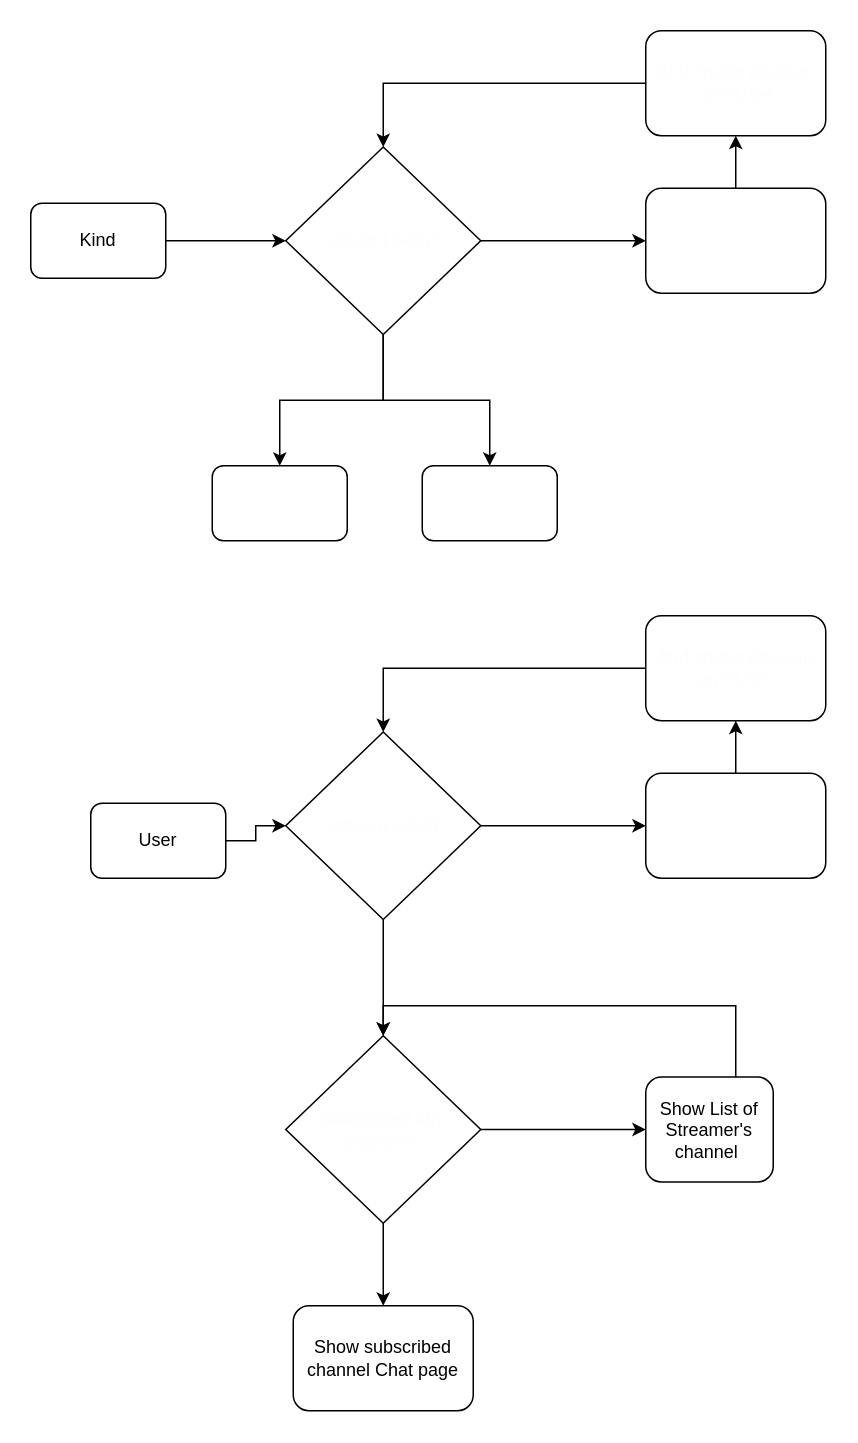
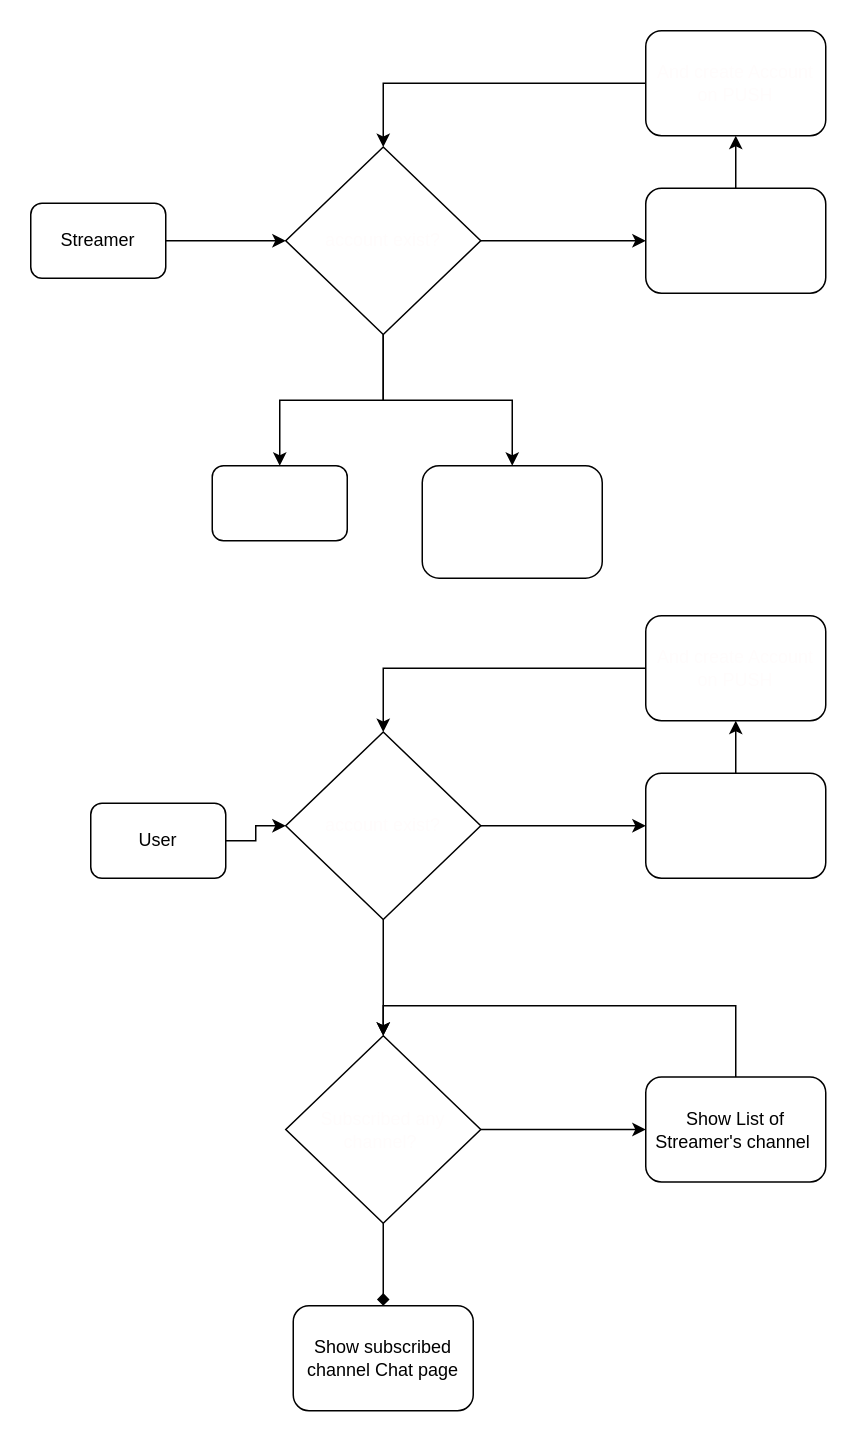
(98, 241) -> (98, 241)
(490, 503) -> (512, 522)
(710, 1130) -> (736, 1130)
(383, 1294) -> (383, 1293)
